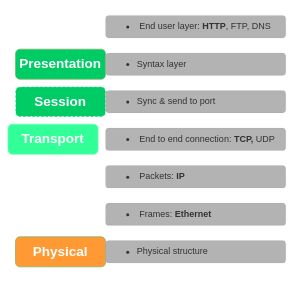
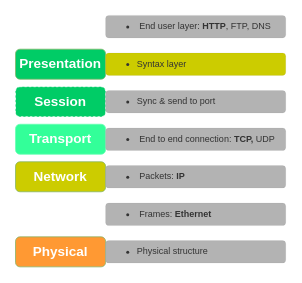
(195, 64) -> (195, 64)
(53, 139) -> (60, 139)
none -> (60, 177)
